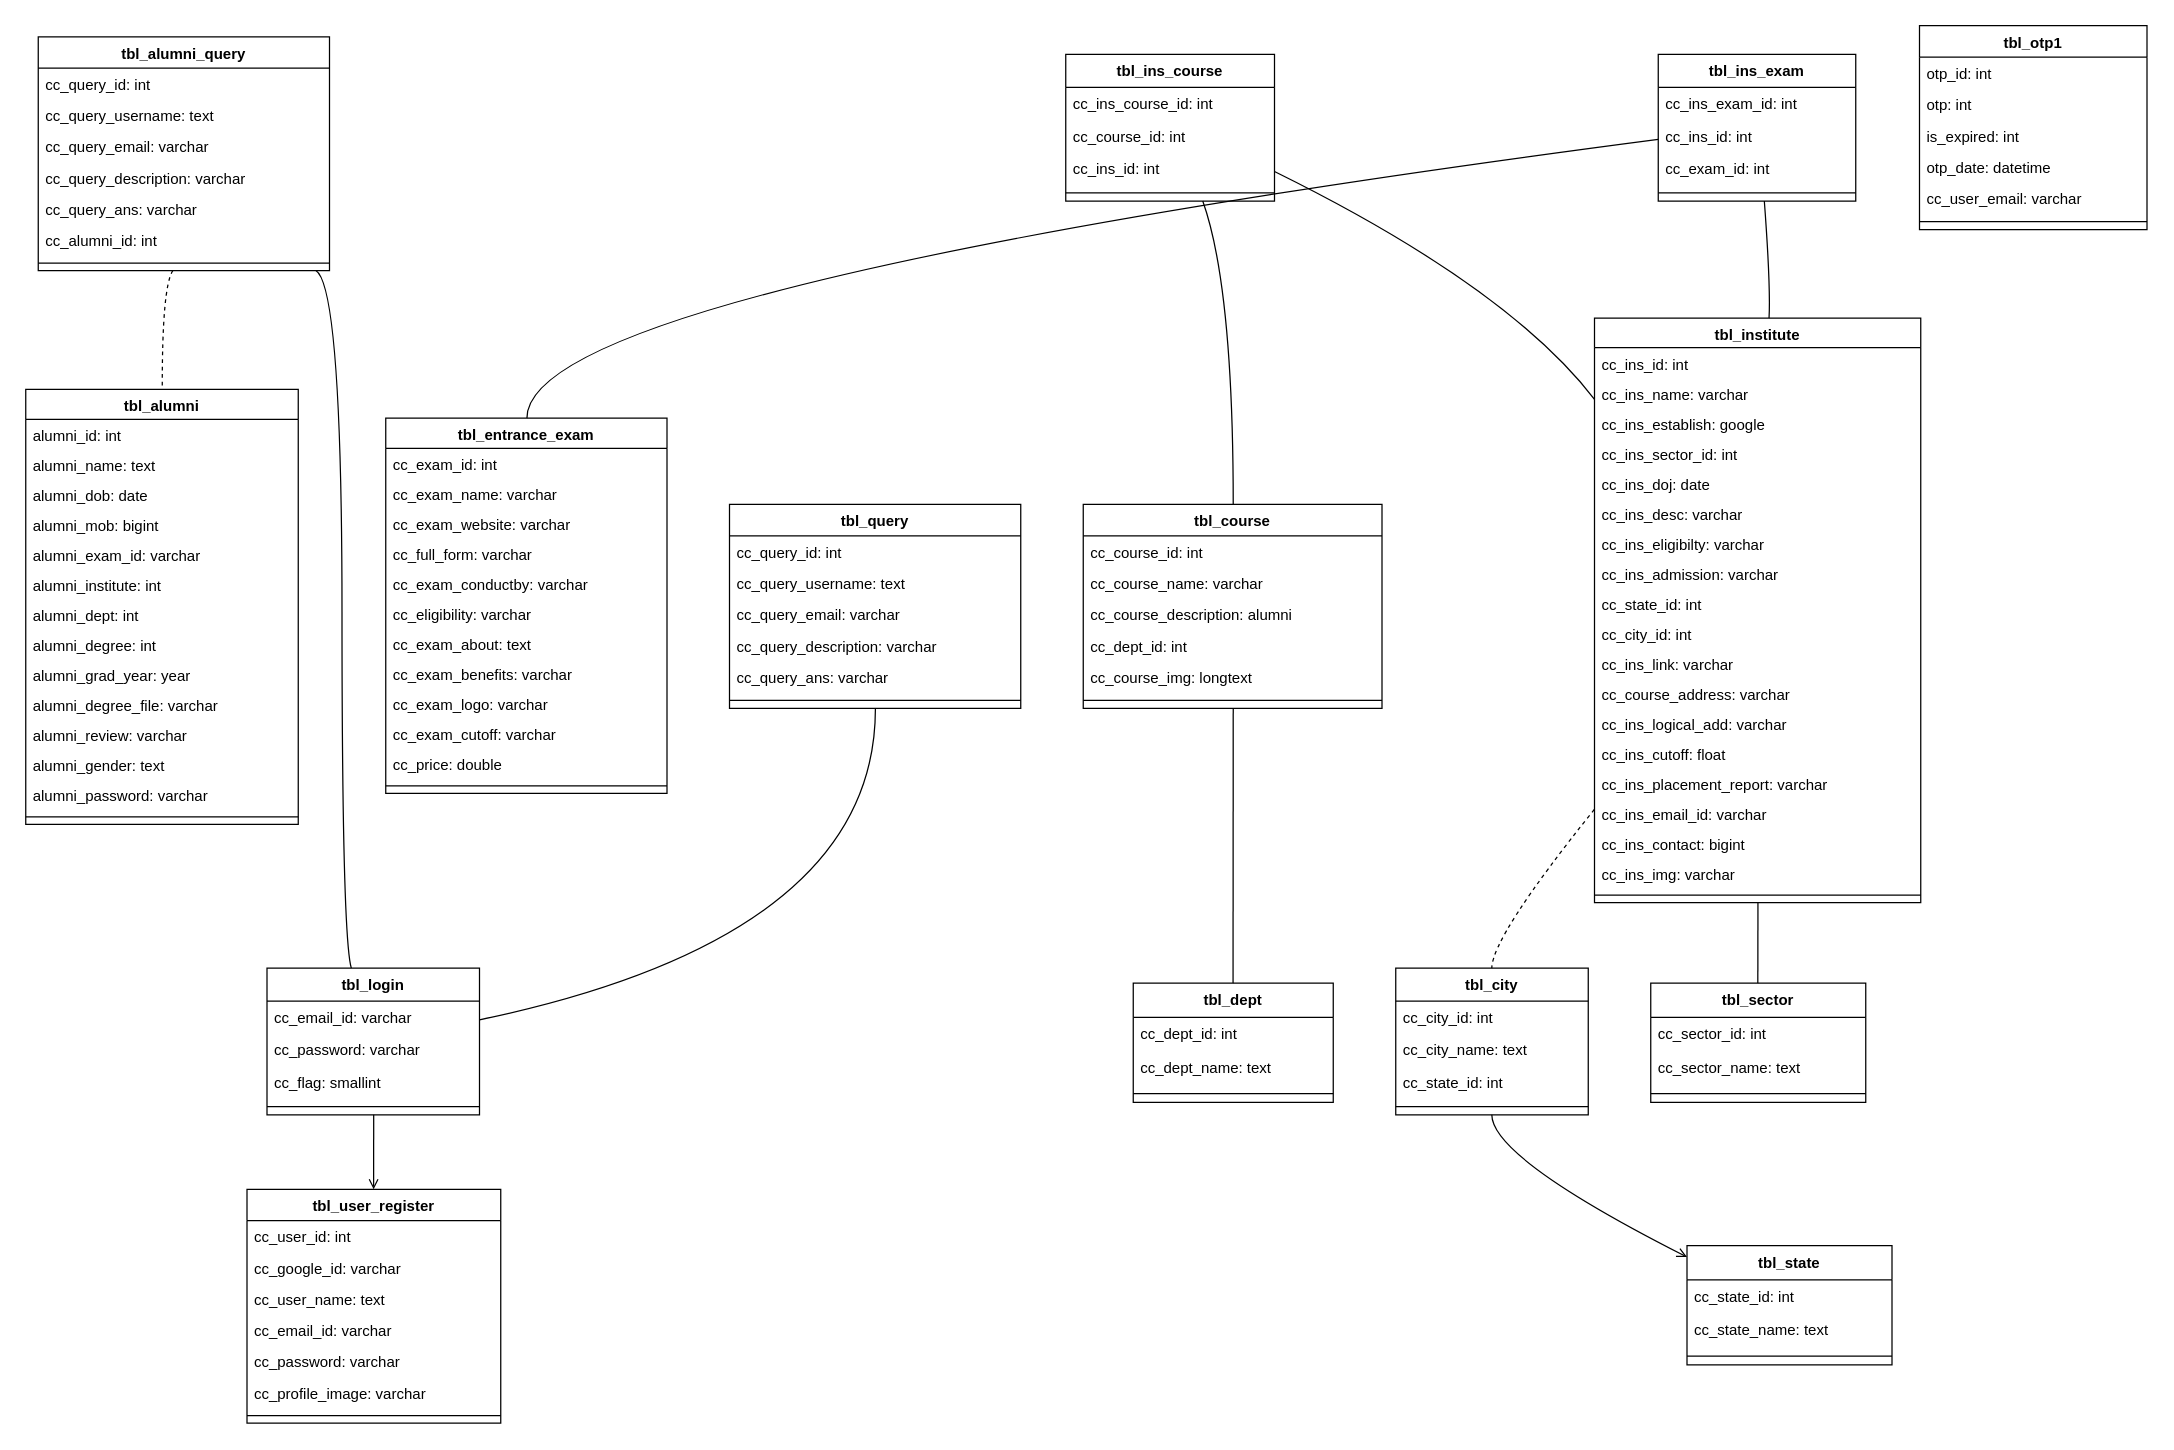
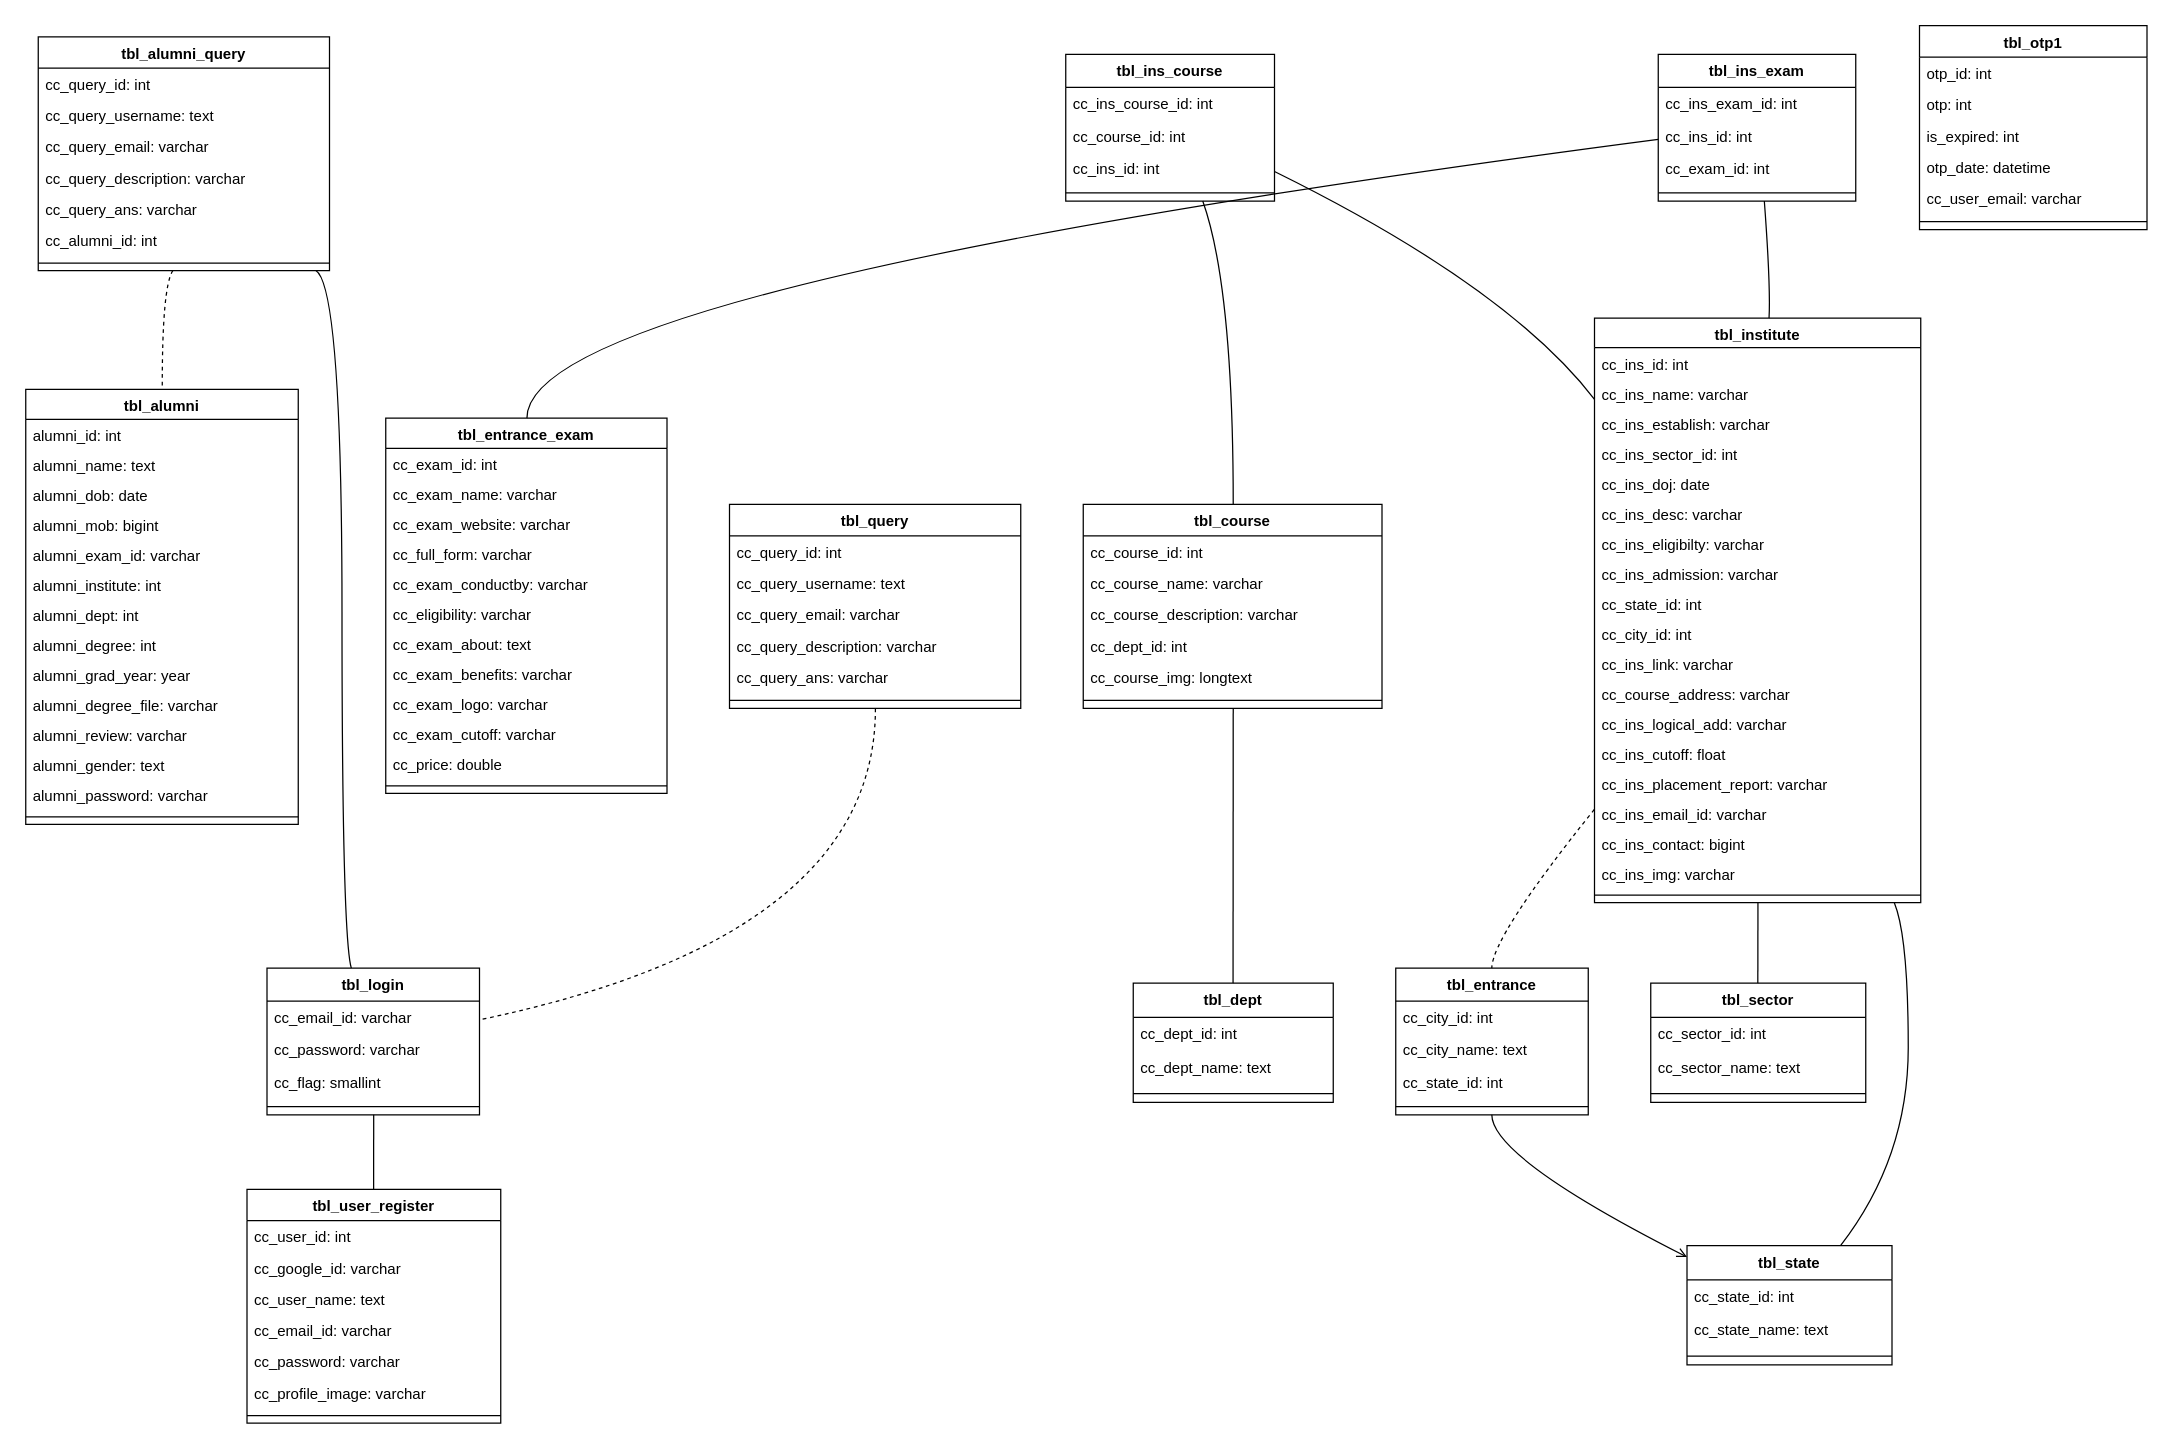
(1690, 425) -> (1697, 425)
(1200, 615) -> (1208, 615)
(735, 929) -> (735, 929)
(1491, 985) -> (1491, 985)
none -> (1906, 1083)
(374, 1182) -> (374, 1183)
